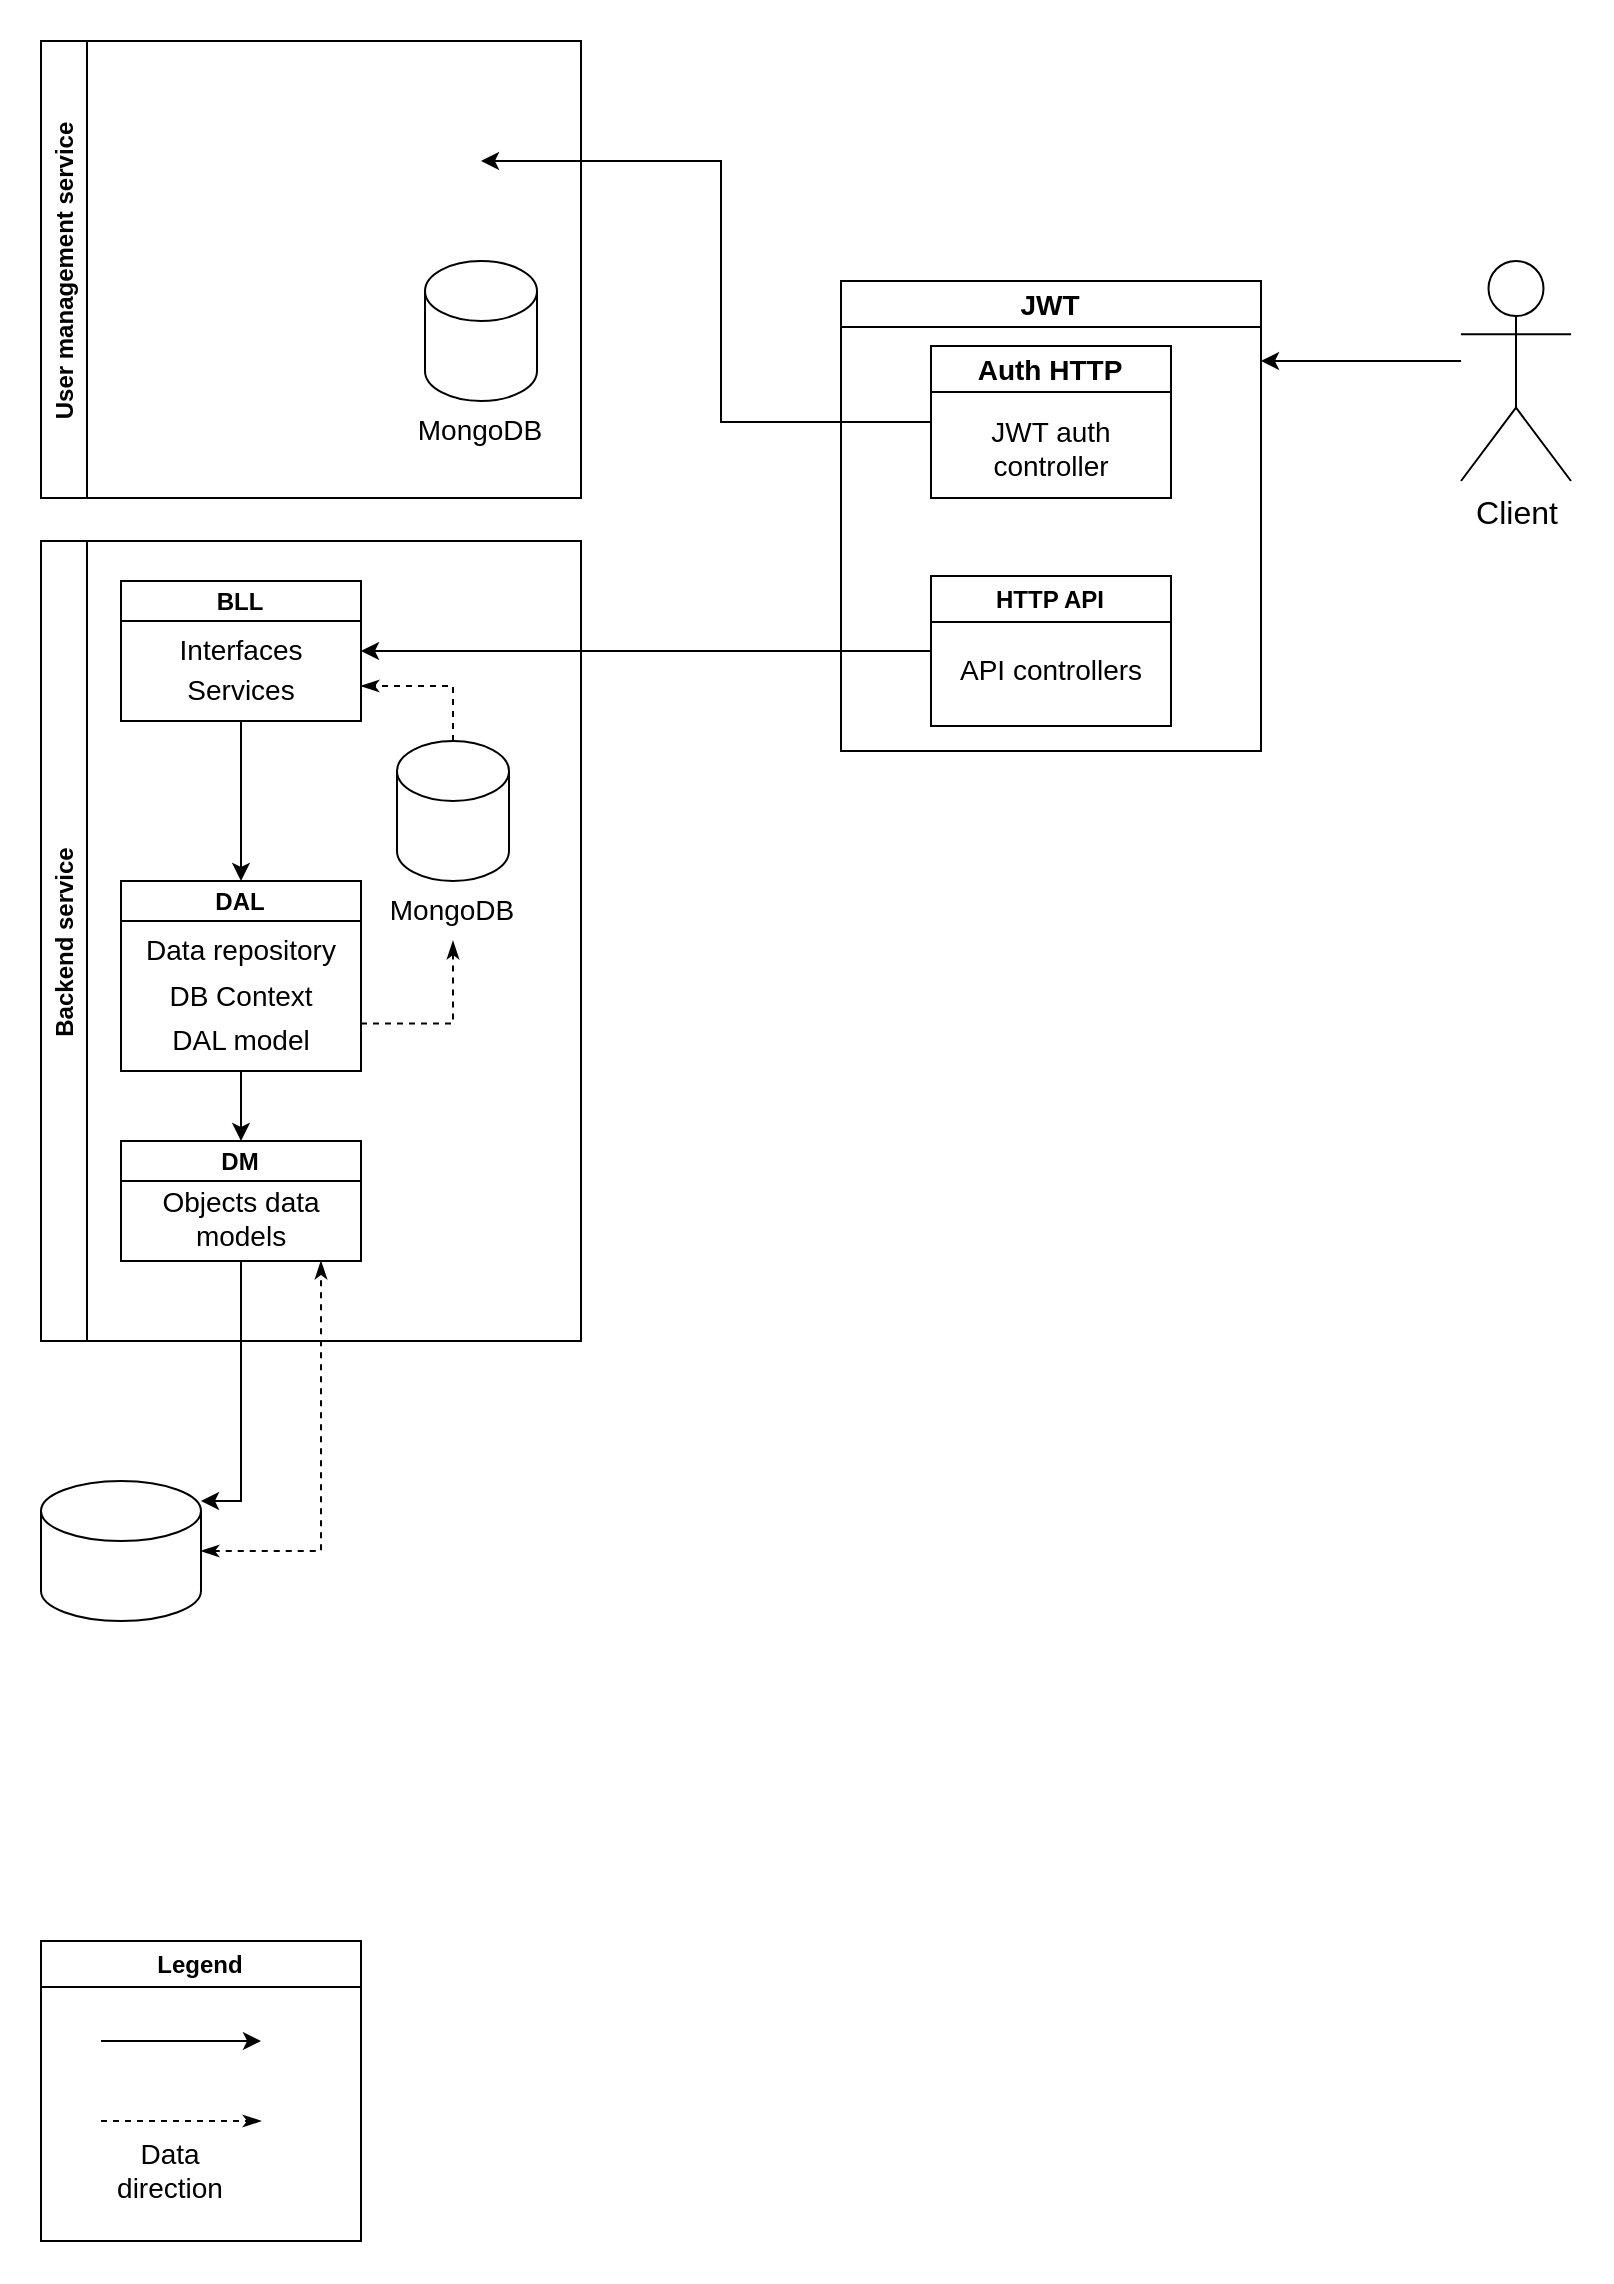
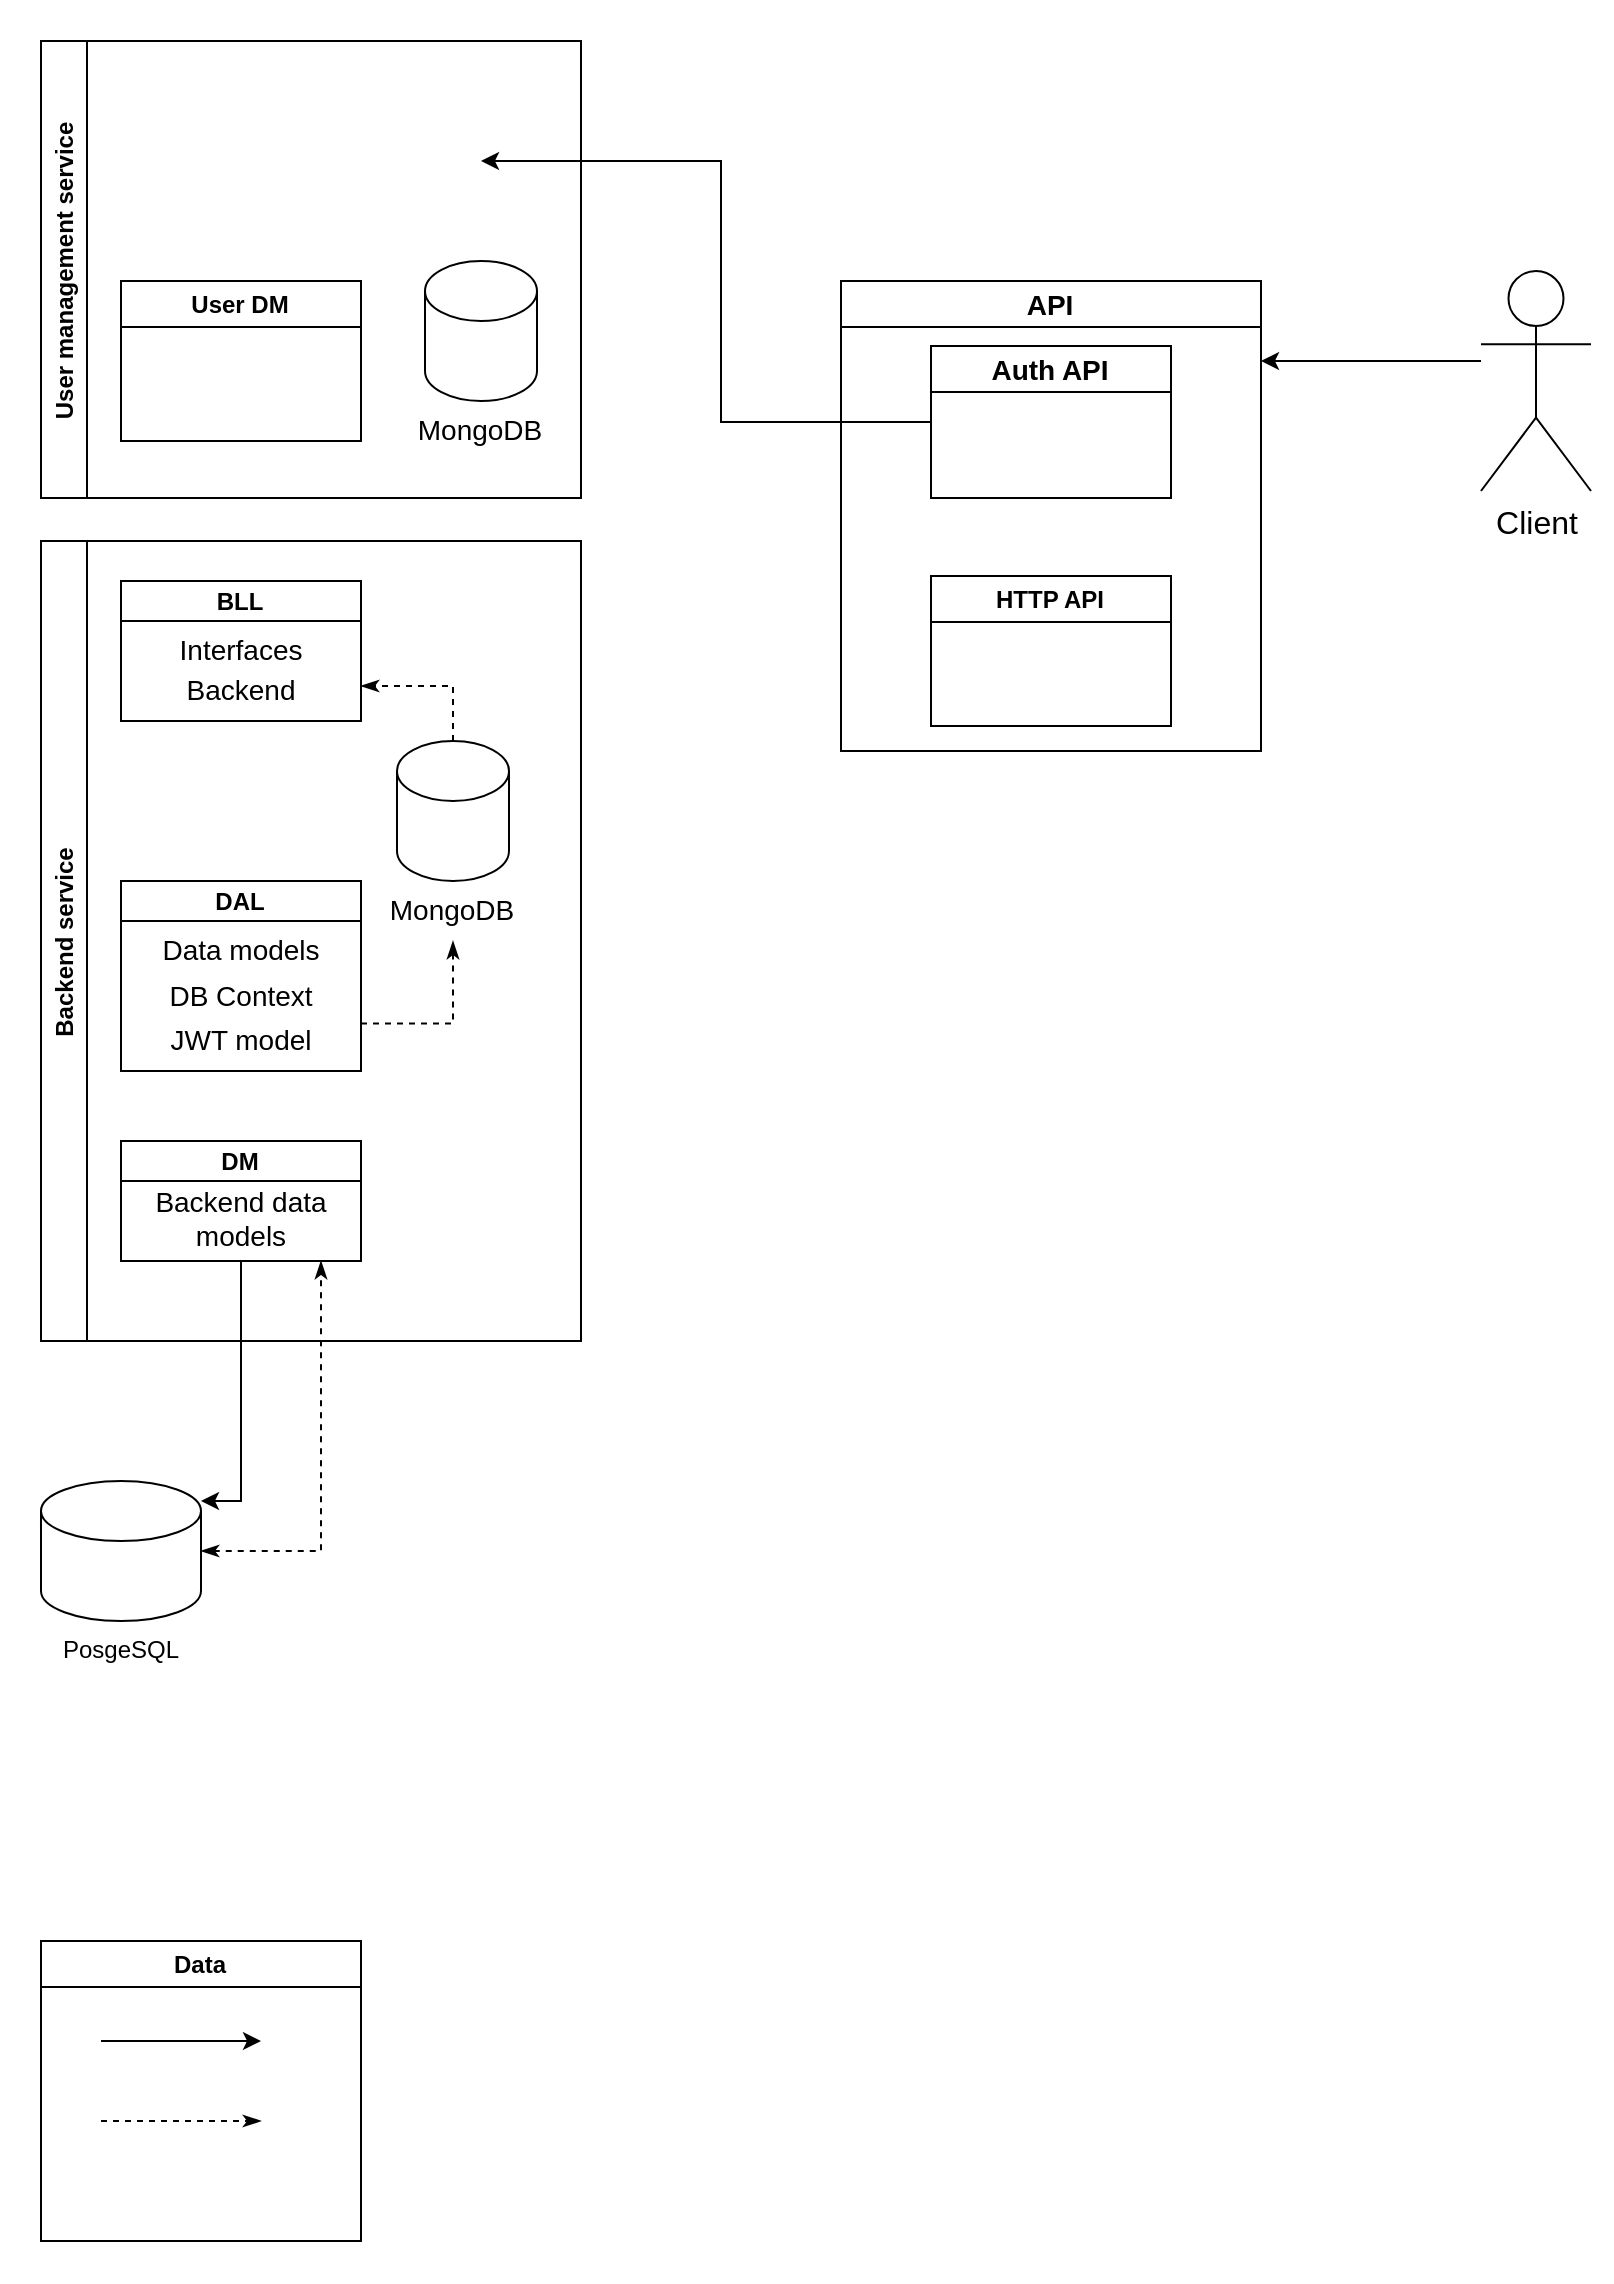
(1050, 306) -> (1050, 306)
none -> (241, 361)
(1050, 371) -> (1050, 371)
(1516, 371) -> (1536, 381)
(1051, 448) -> none
(651, 651) -> none
(1051, 671) -> none
(242, 691) -> (242, 691)
(241, 796) -> none
(242, 951) -> (242, 951)
(242, 1041) -> (242, 1041)
(241, 1111) -> none
(242, 1219) -> (242, 1219)
none -> (121, 1651)
(200, 1965) -> (200, 1965)
(171, 2171) -> none
